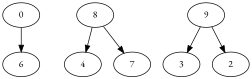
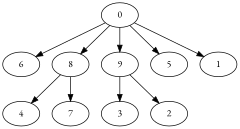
none -> (120, 36)
none -> (98, 37)
none -> (169, 64)
none -> (218, 64)
